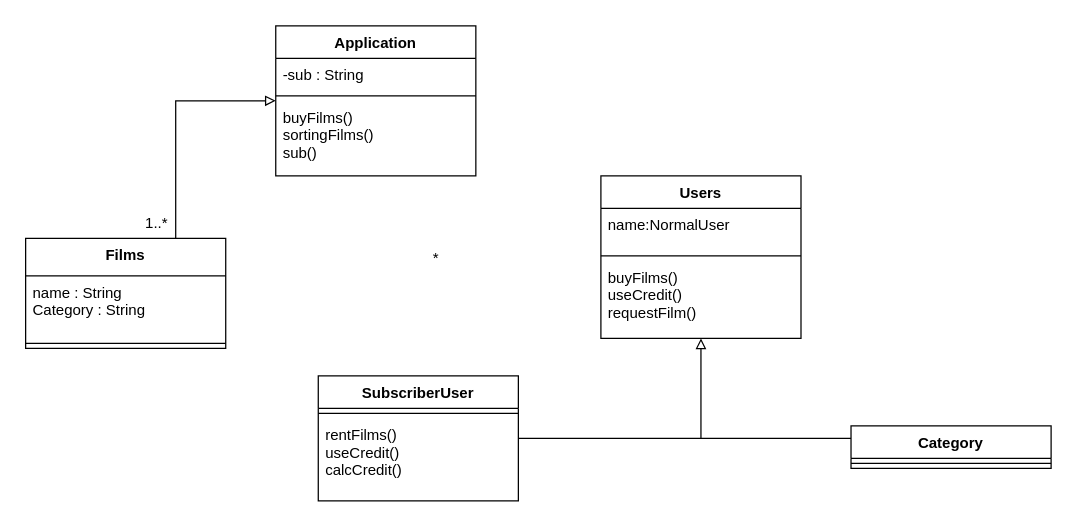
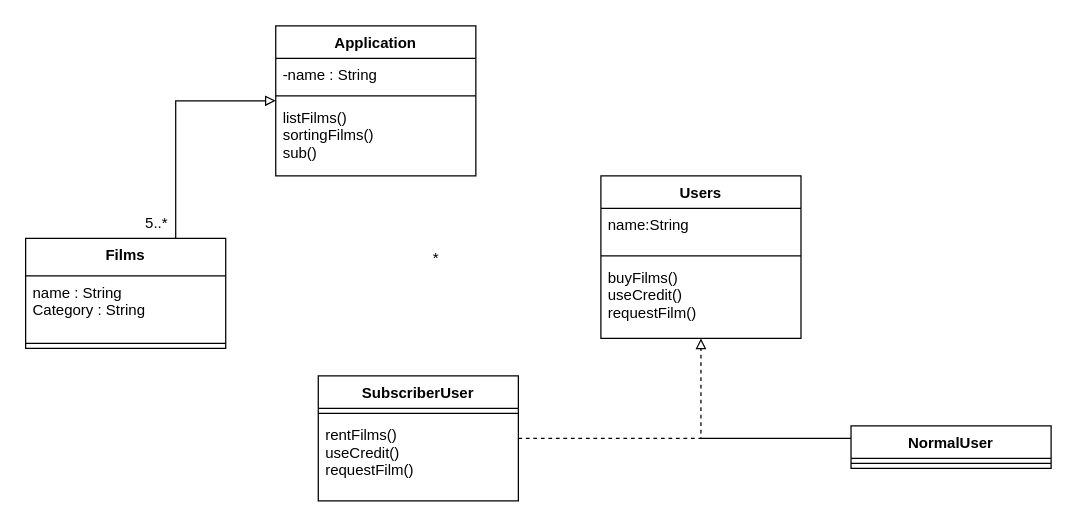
(329, 75) -> (334, 75)
(321, 118) -> (321, 118)
(158, 223) -> (158, 223)
(667, 225) -> (650, 225)
(367, 435) -> (367, 435)
(654, 438) -> (654, 438)
(950, 443) -> (950, 443)
